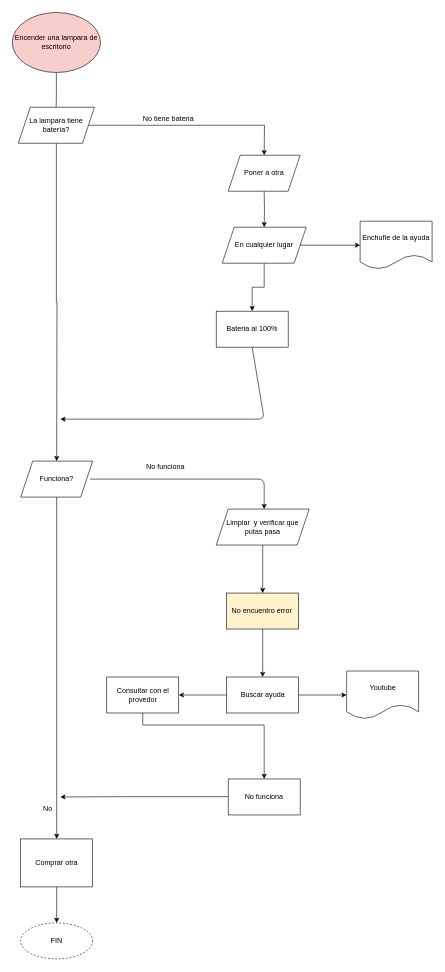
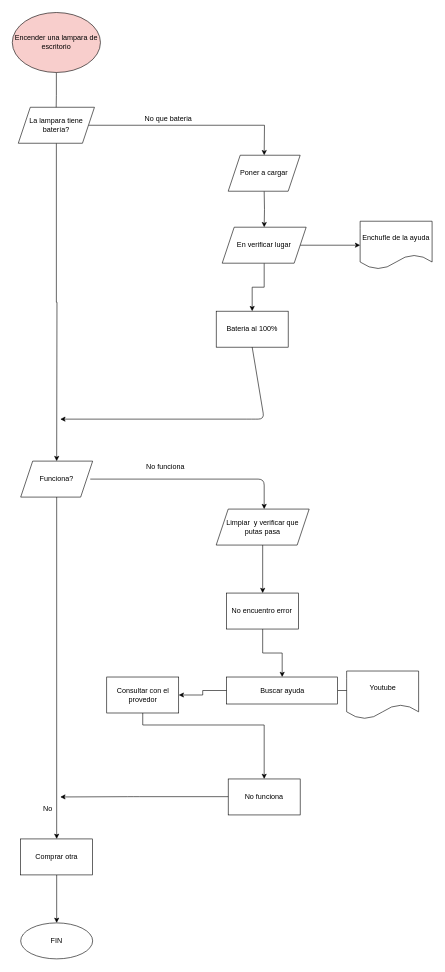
(169, 119) -> (169, 119)
(264, 173) -> (264, 173)
(264, 245) -> (264, 245)
(263, 611) -> (263, 611)
(263, 695) -> (282, 691)
(57, 863) -> (57, 857)
(57, 941) -> (57, 941)
